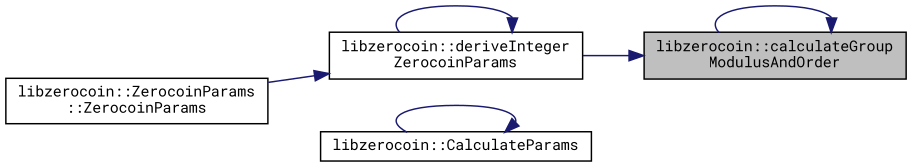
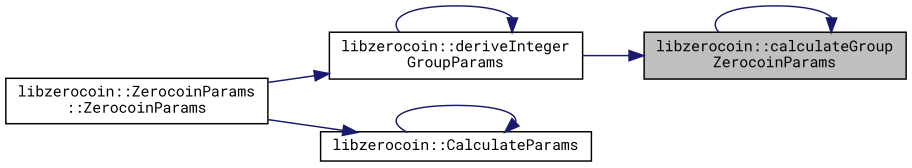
(456, 56) -> (456, 56)
(775, 56) -> (775, 56)
none -> (306, 125)
